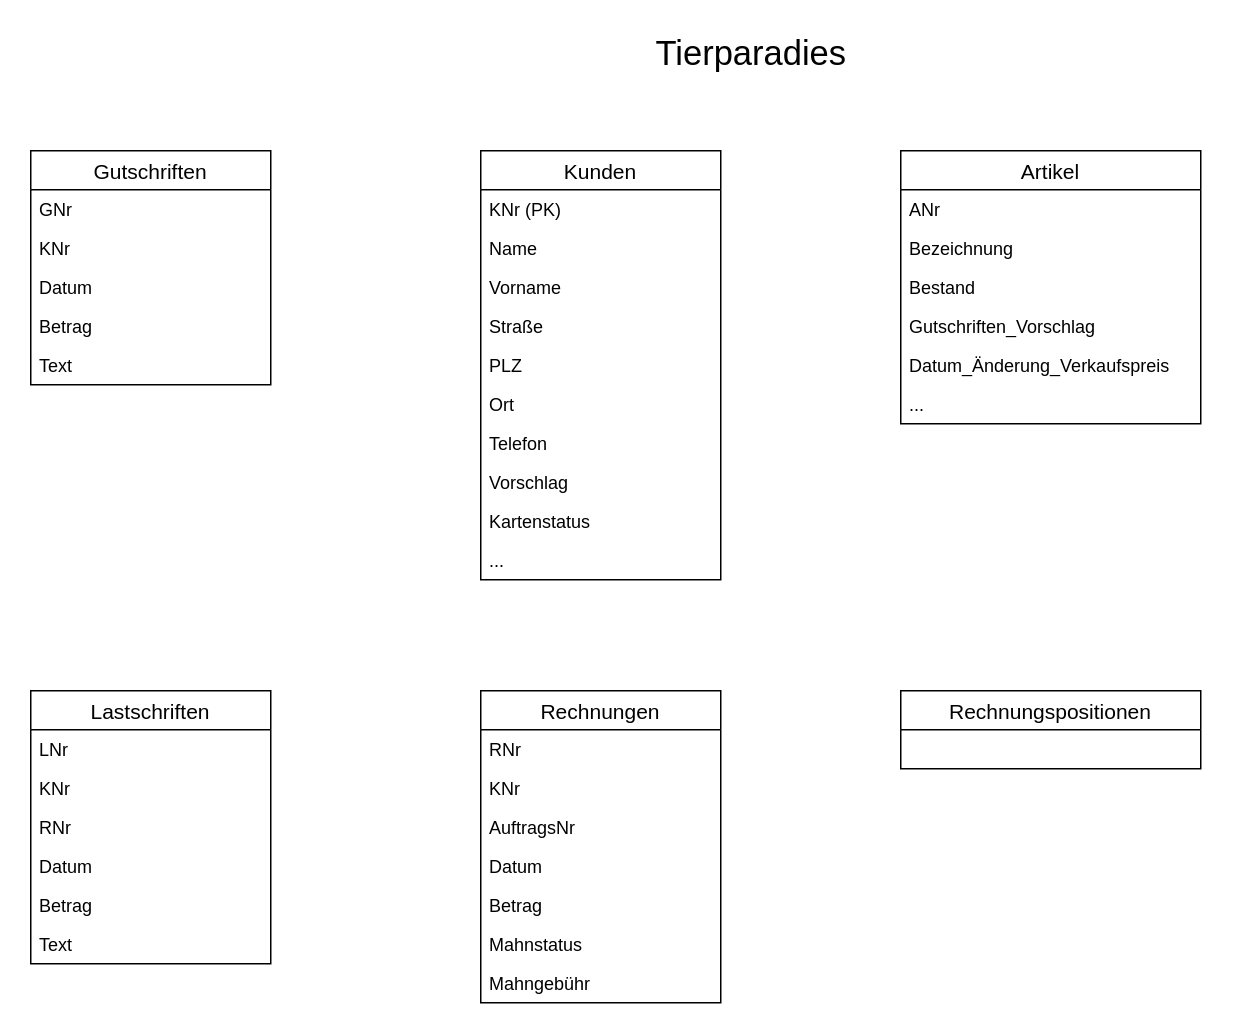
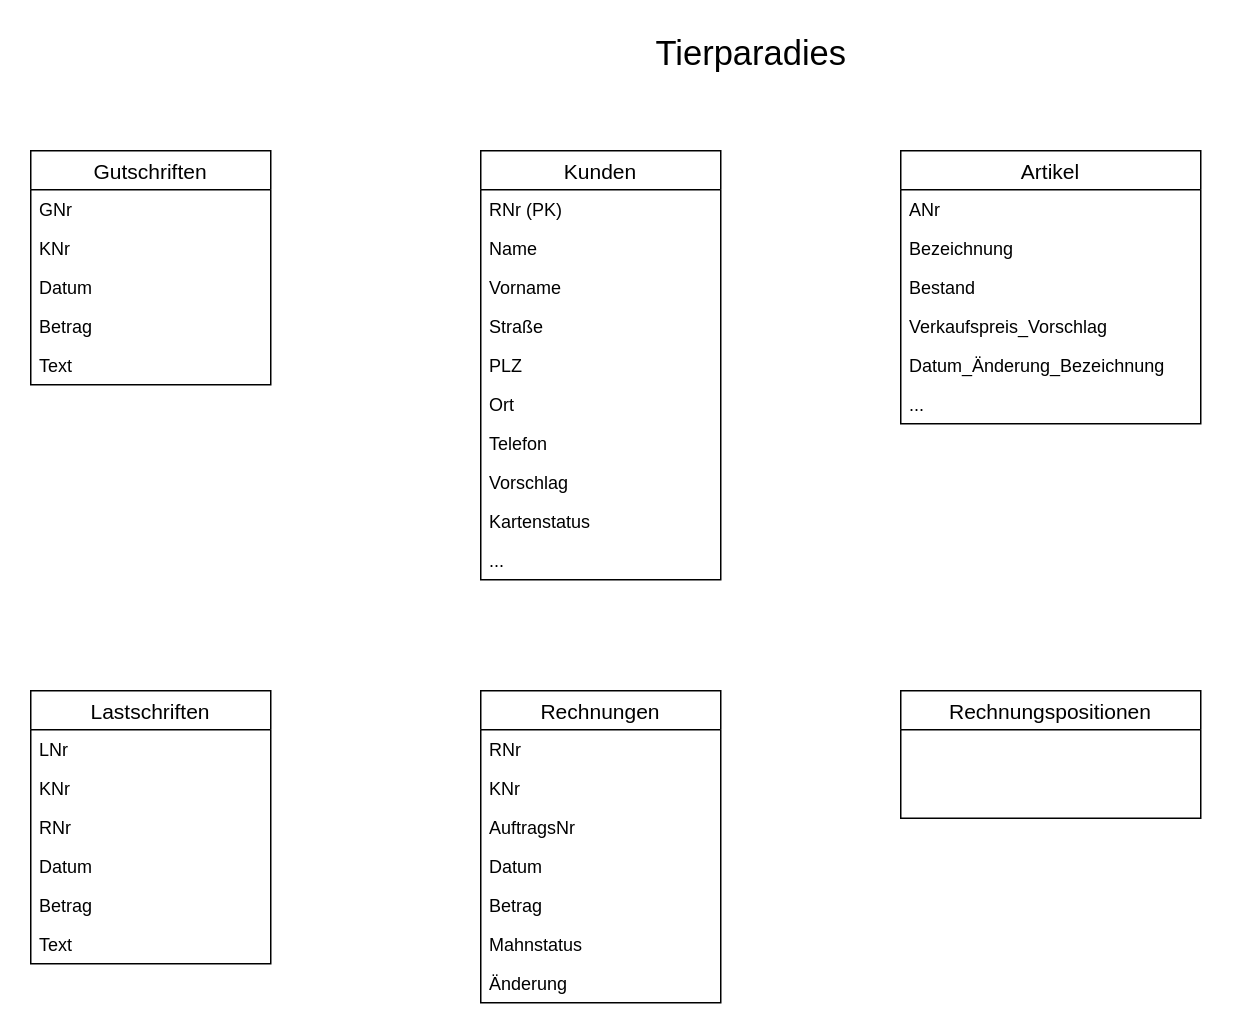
(527, 210) -> (527, 210)
(1015, 327) -> (1020, 327)
(1048, 366) -> (1038, 366)
(1051, 730) -> (1051, 755)
(539, 984) -> (529, 984)
